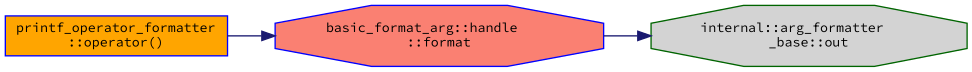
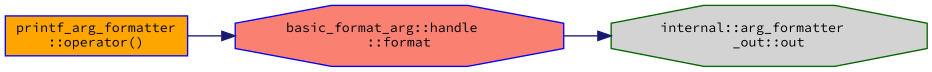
(116, 36) -> (96, 36)
(809, 36) -> (769, 36)
